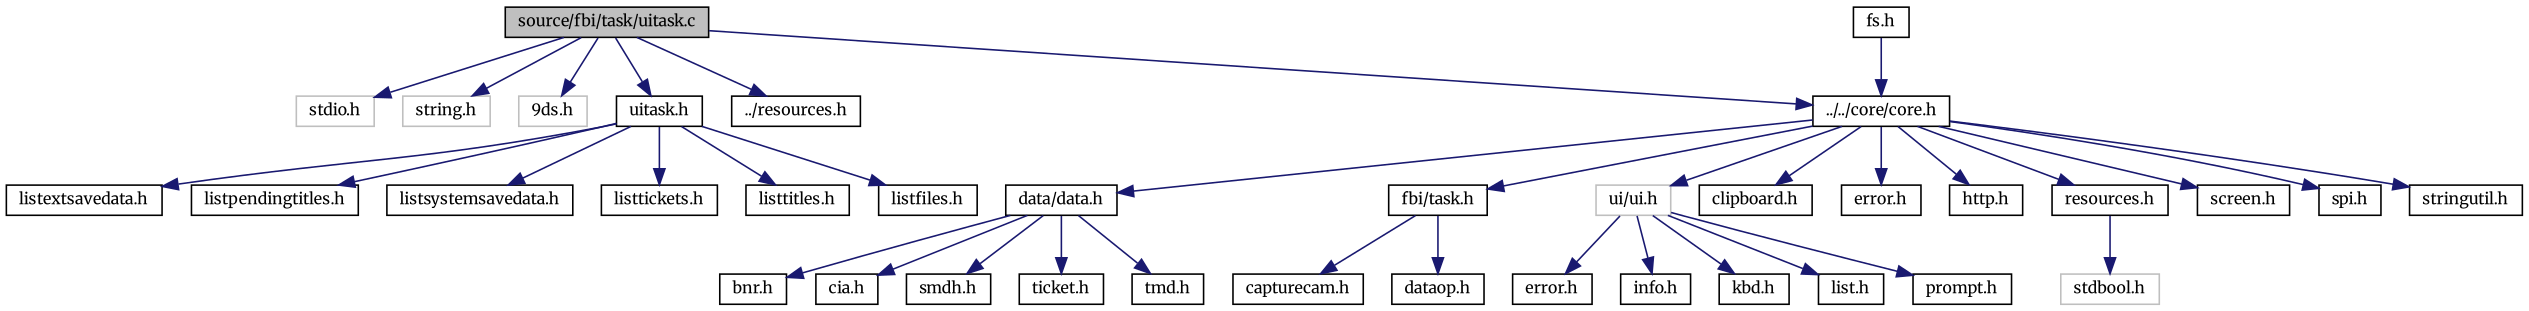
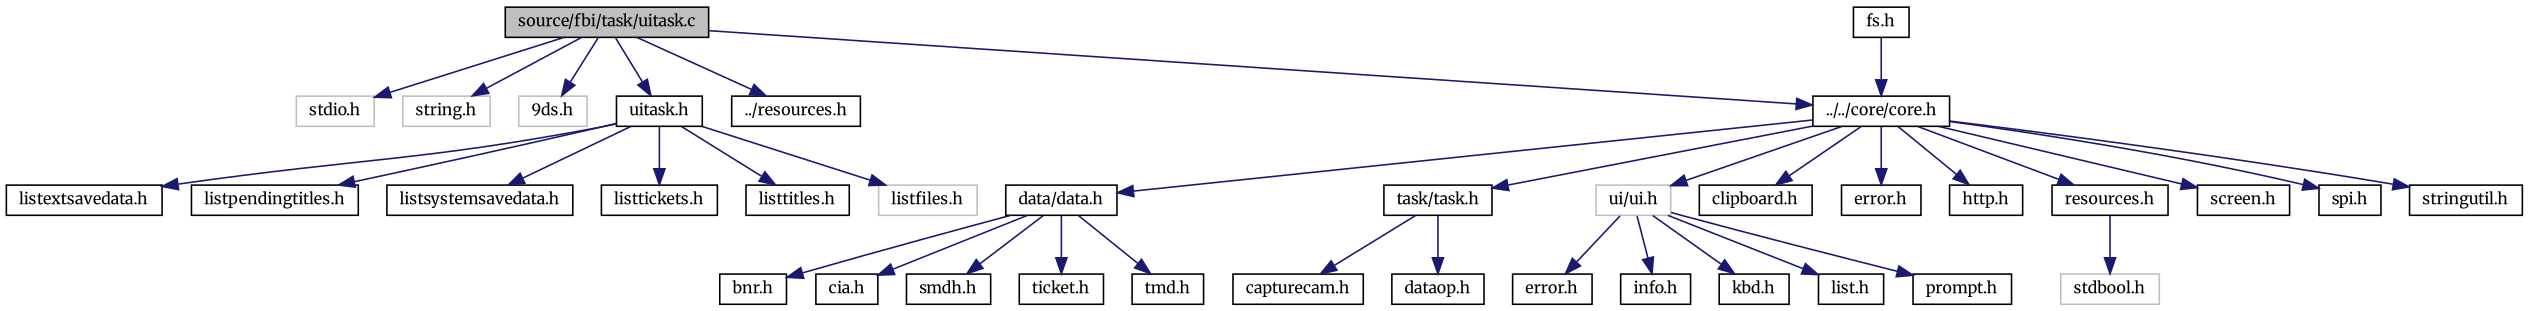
(928, 200) -> (928, 200)
(1438, 200) -> (1438, 200)
